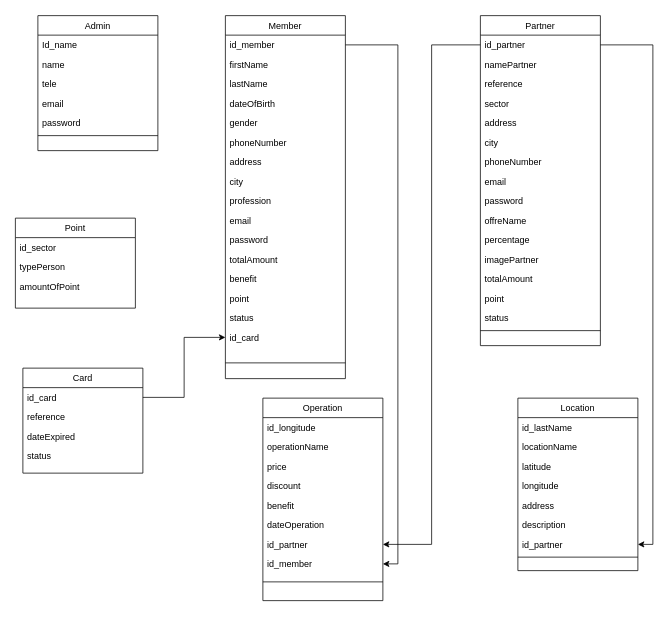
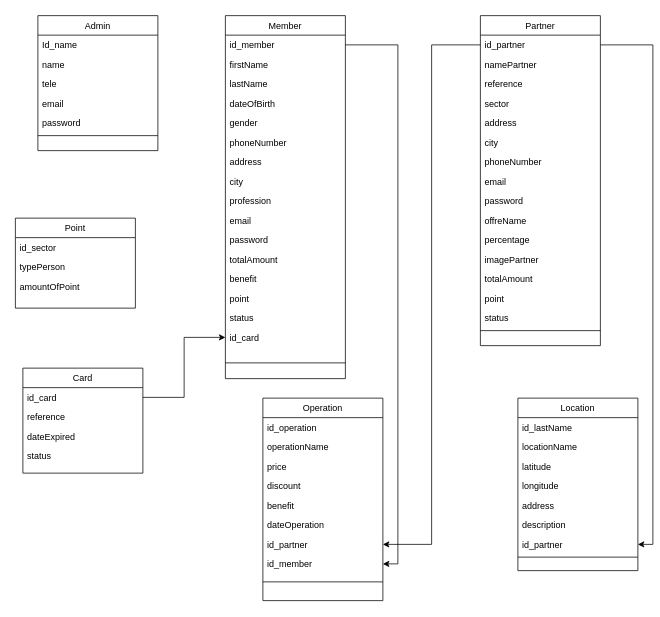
(294, 428) -> (295, 428)
